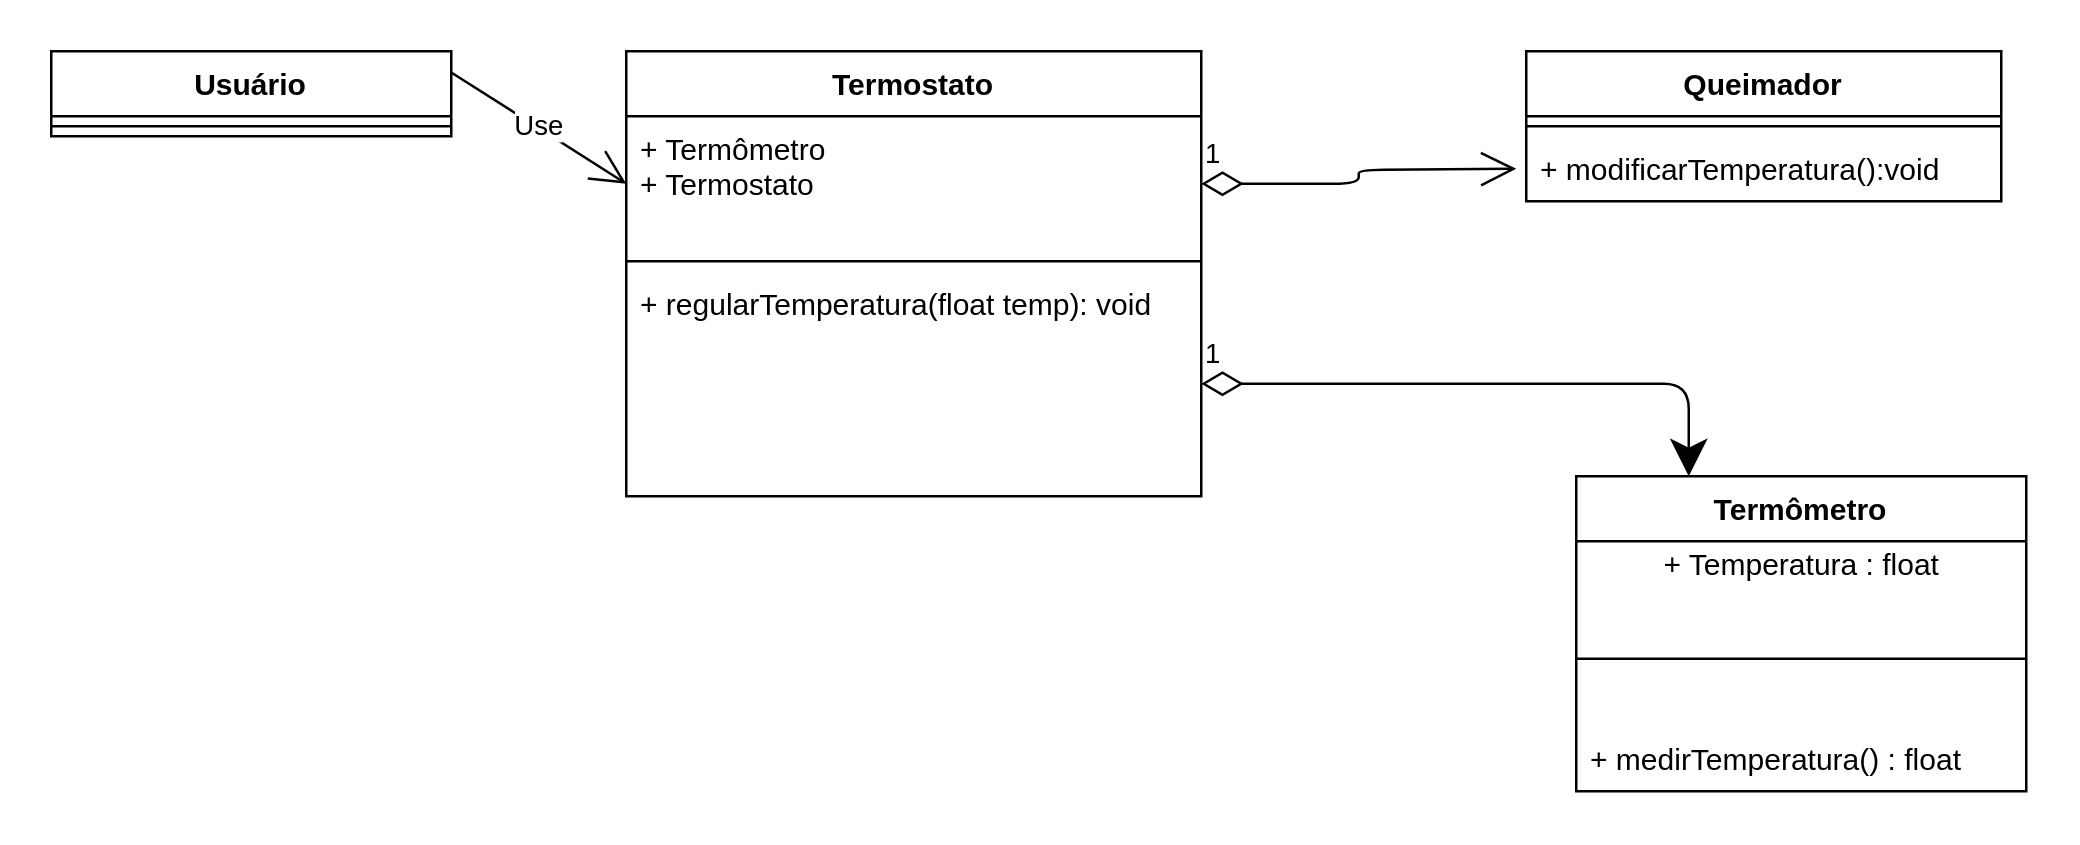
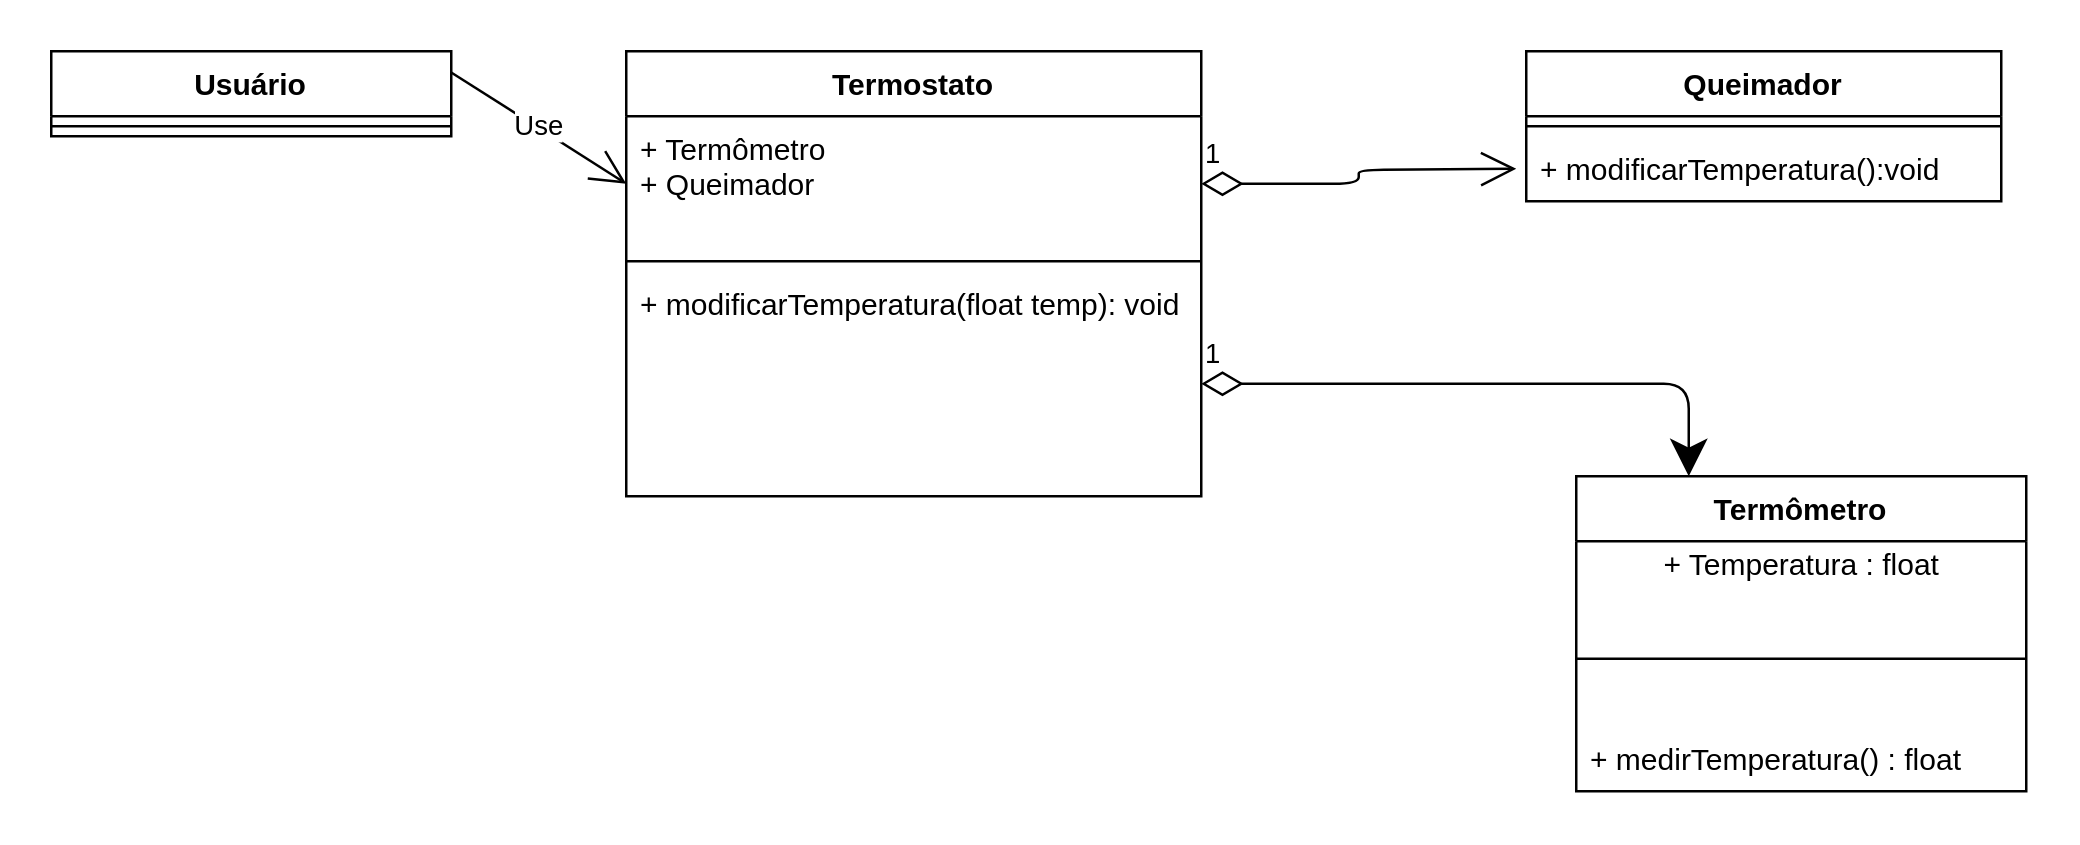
(737, 150) -> (737, 150)
(932, 305) -> (945, 305)
